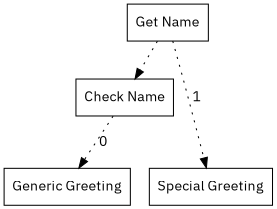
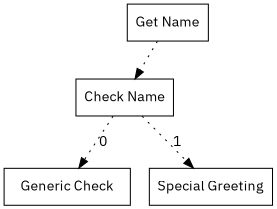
(189, 99) -> (164, 138)
(67, 187) -> (67, 187)
